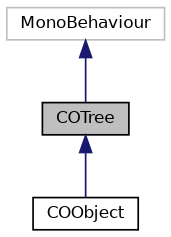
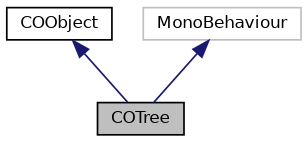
(86, 175) -> (106, 78)
